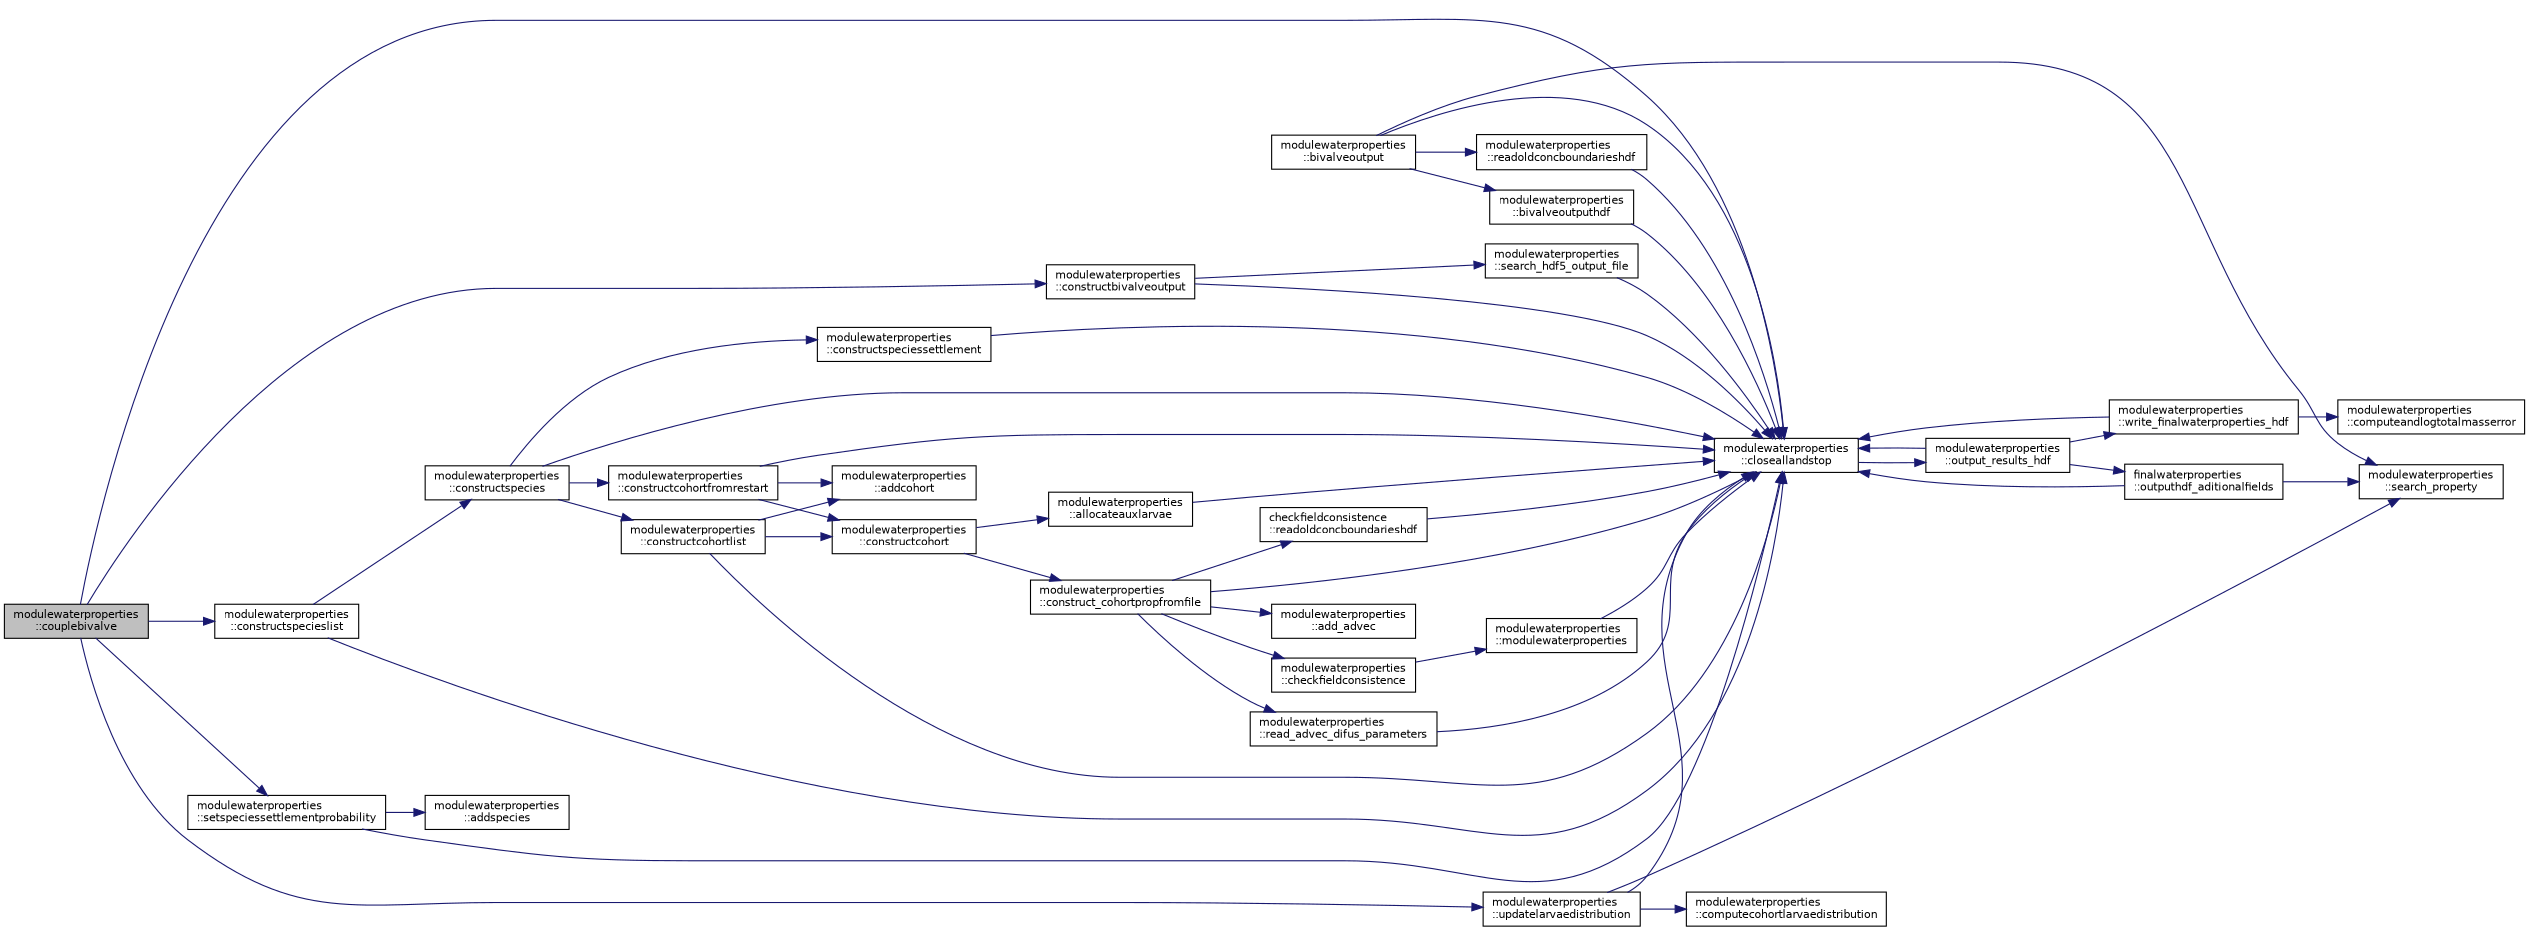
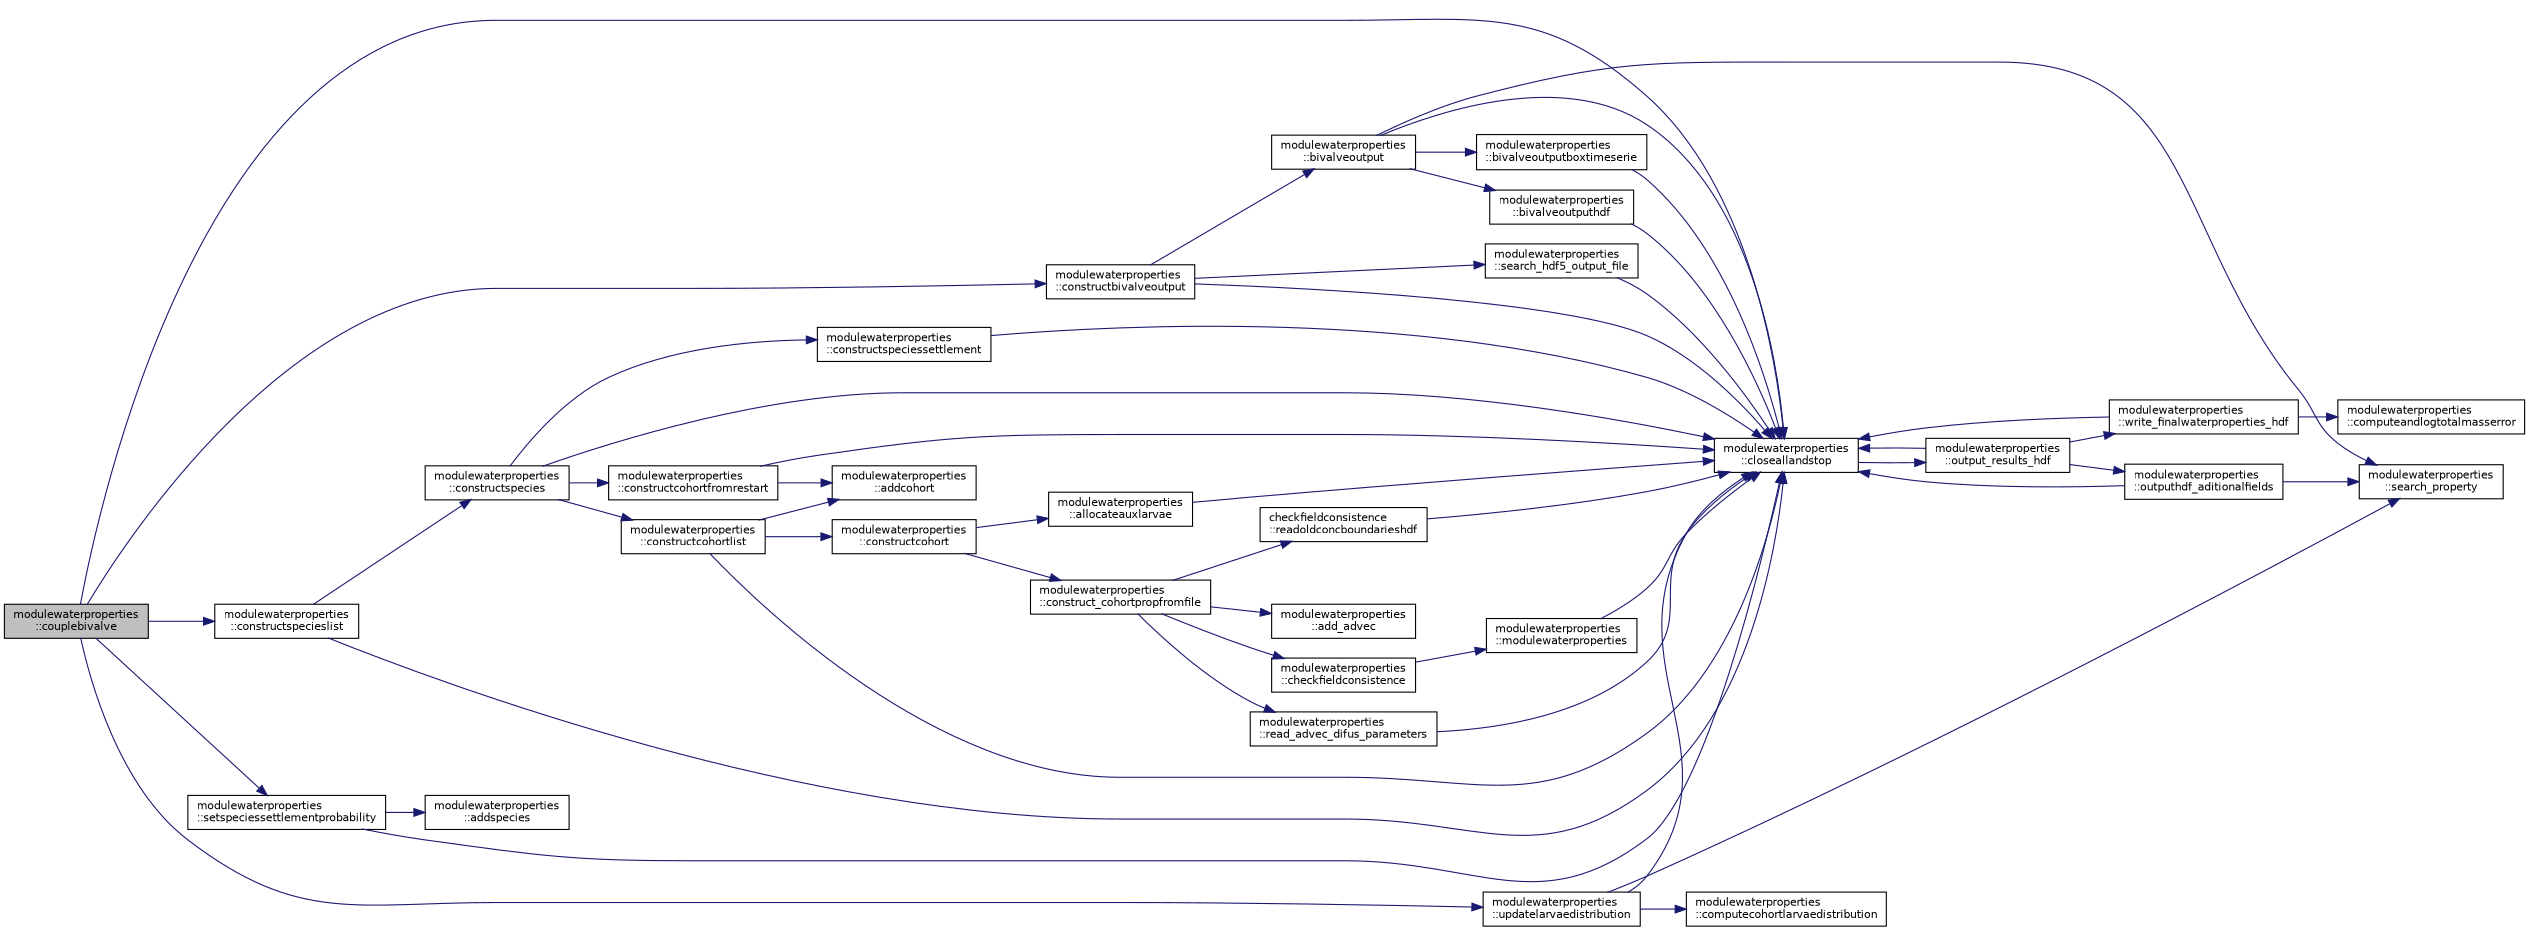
(1562, 152) -> (1562, 152)
none -> (1227, 220)
(2204, 482) -> (2204, 482)
(785, 506) -> none
(1484, 557) -> none
